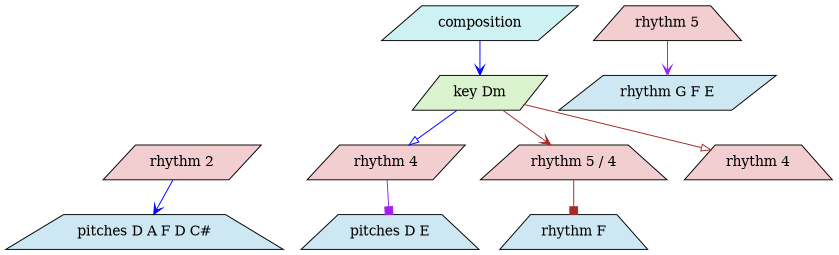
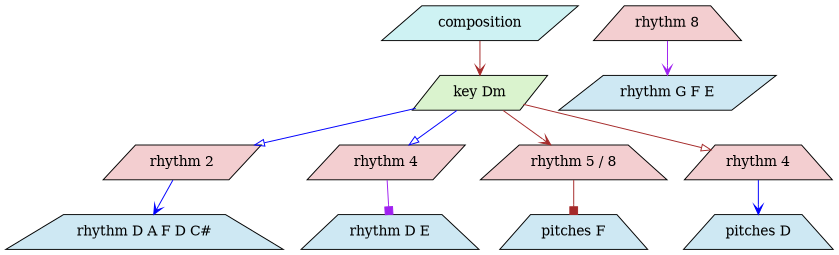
(667, 23) -> (667, 23)
(480, 53) -> (480, 53)
none -> (340, 126)
(574, 162) -> (574, 162)
(145, 232) -> (145, 232)
(390, 232) -> (390, 232)
(574, 232) -> (574, 232)
none -> (758, 232)
